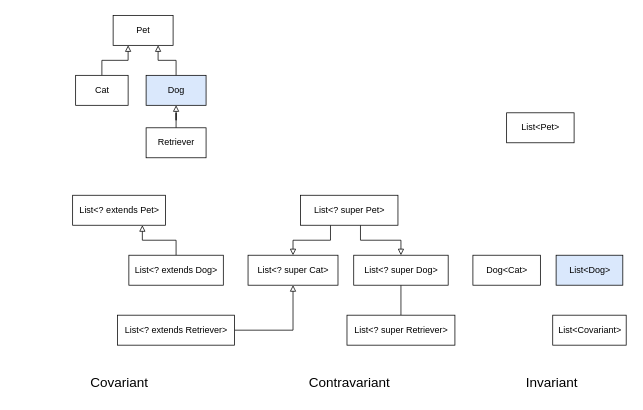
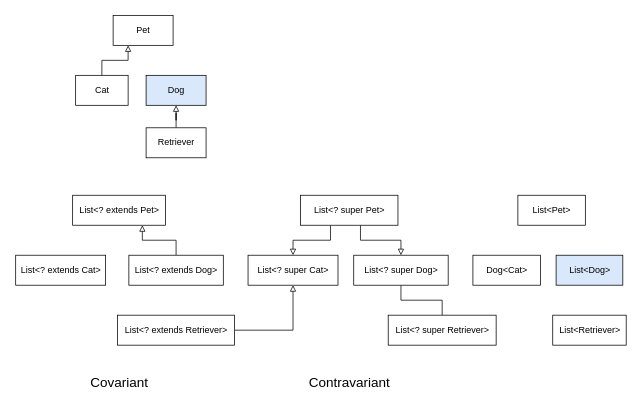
(171, 60) -> none
(540, 128) -> (552, 210)
none -> (60, 270)
(401, 330) -> (442, 330)
(590, 330) -> (590, 330)
(552, 383) -> none
